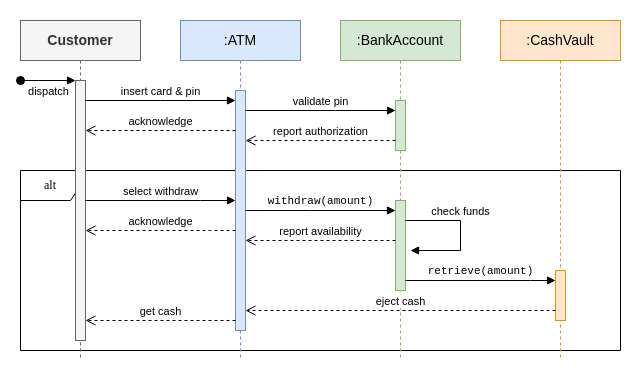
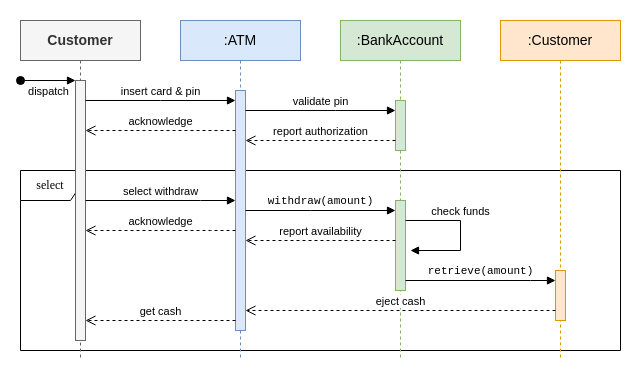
(561, 41) -> (561, 41)
(51, 186) -> (51, 186)
